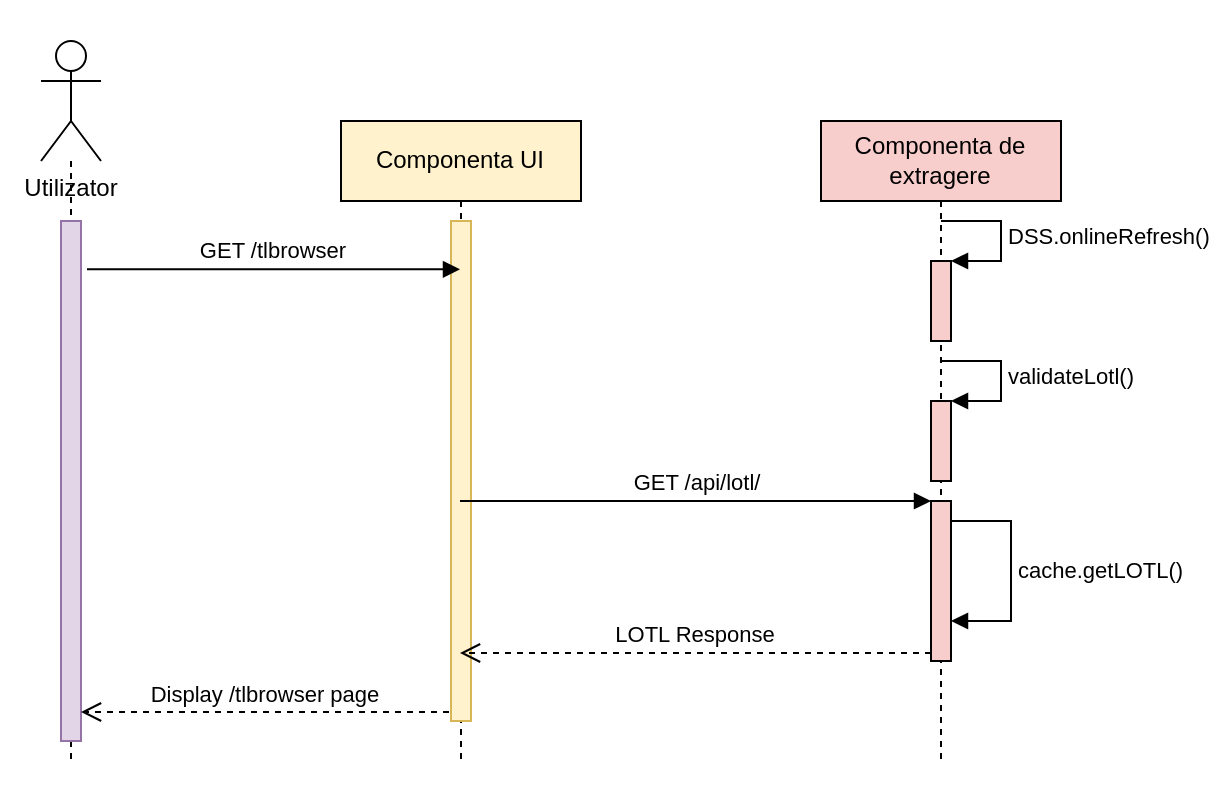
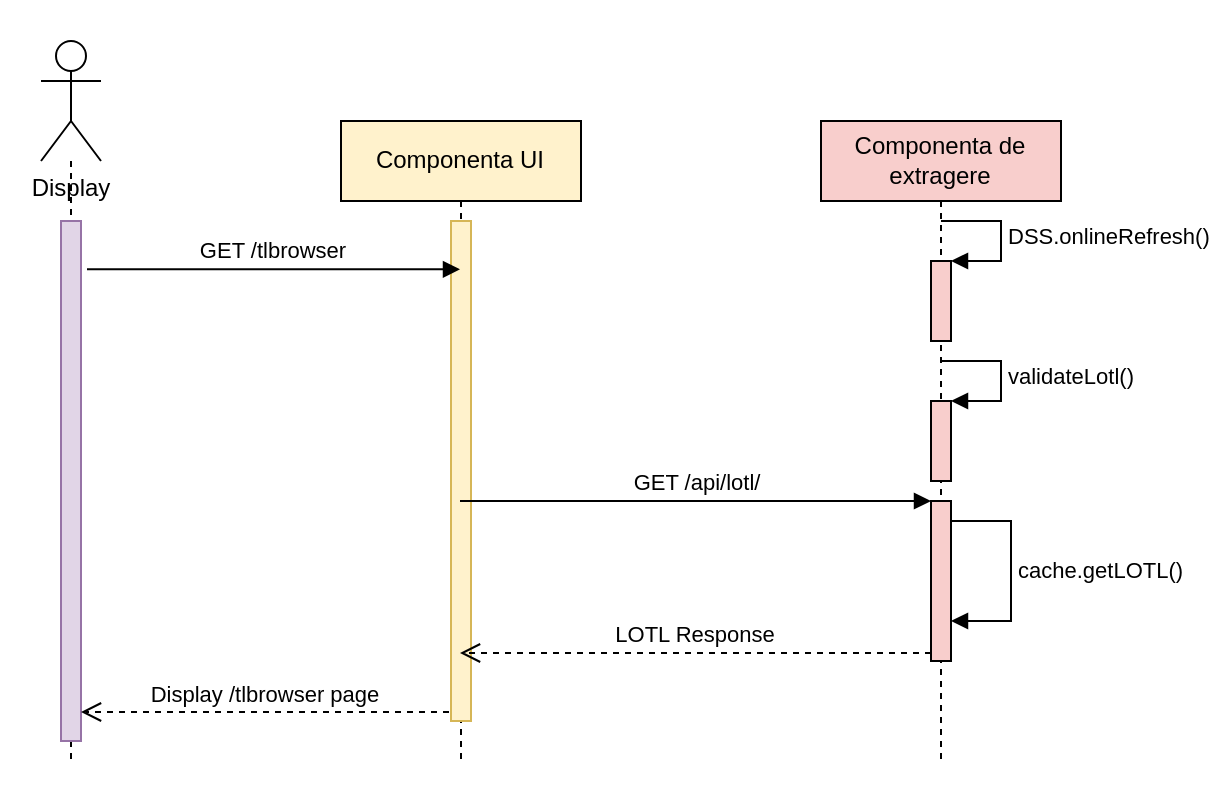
(72, 189) -> (72, 189)
